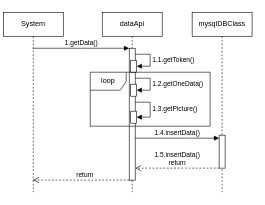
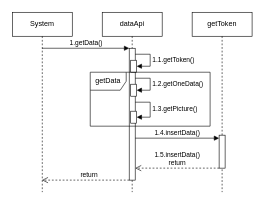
(222, 24) -> (222, 24)
(108, 81) -> (108, 81)
(33, 102) -> (42, 102)
